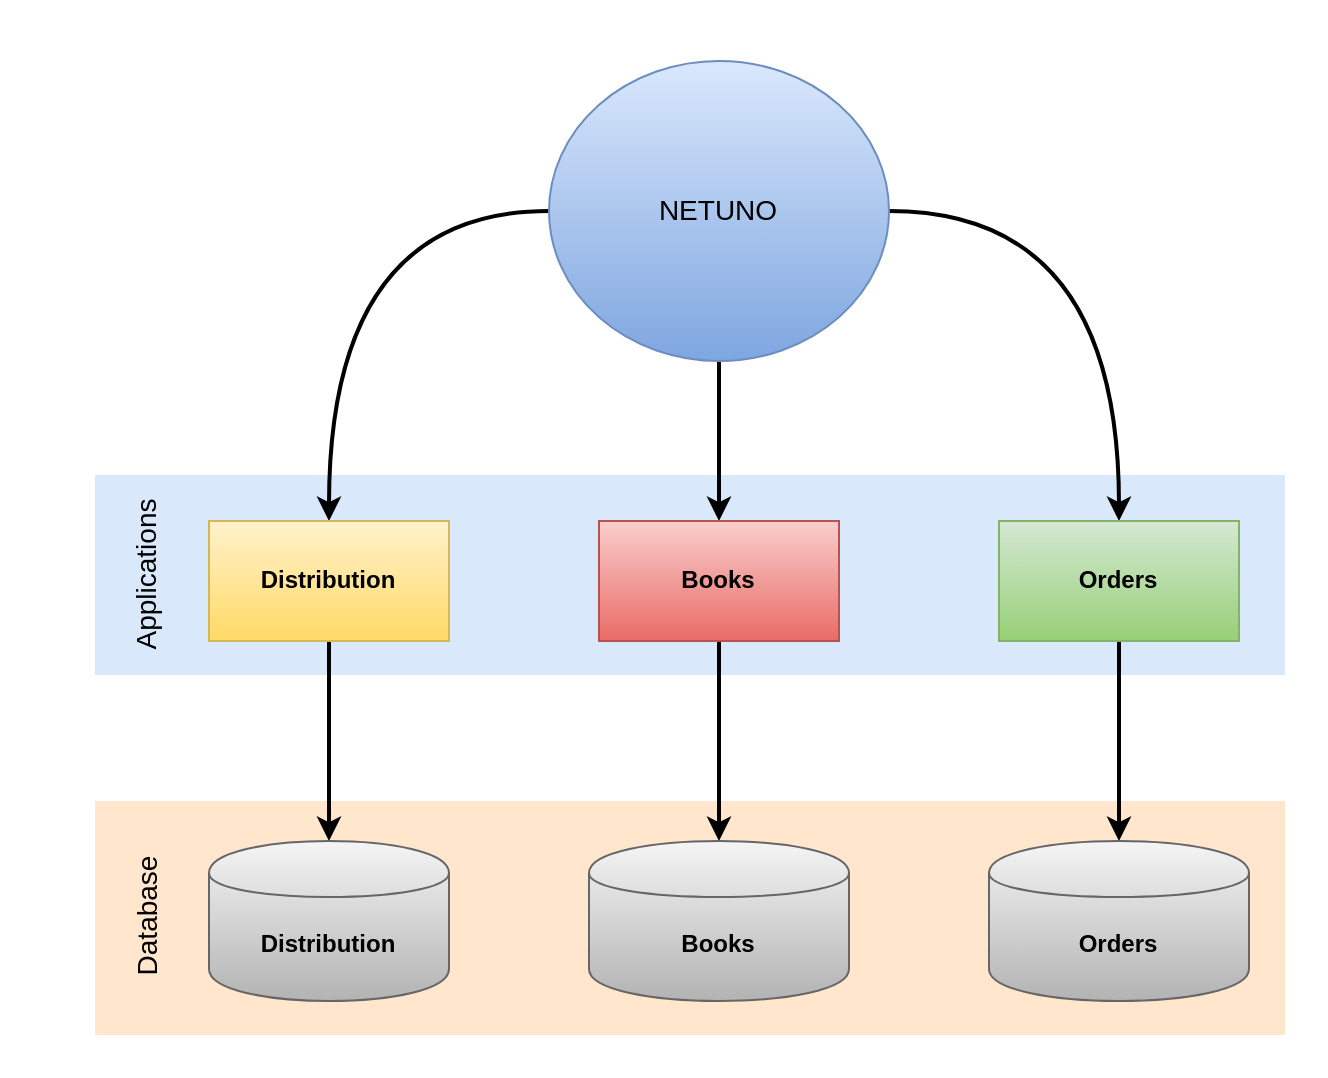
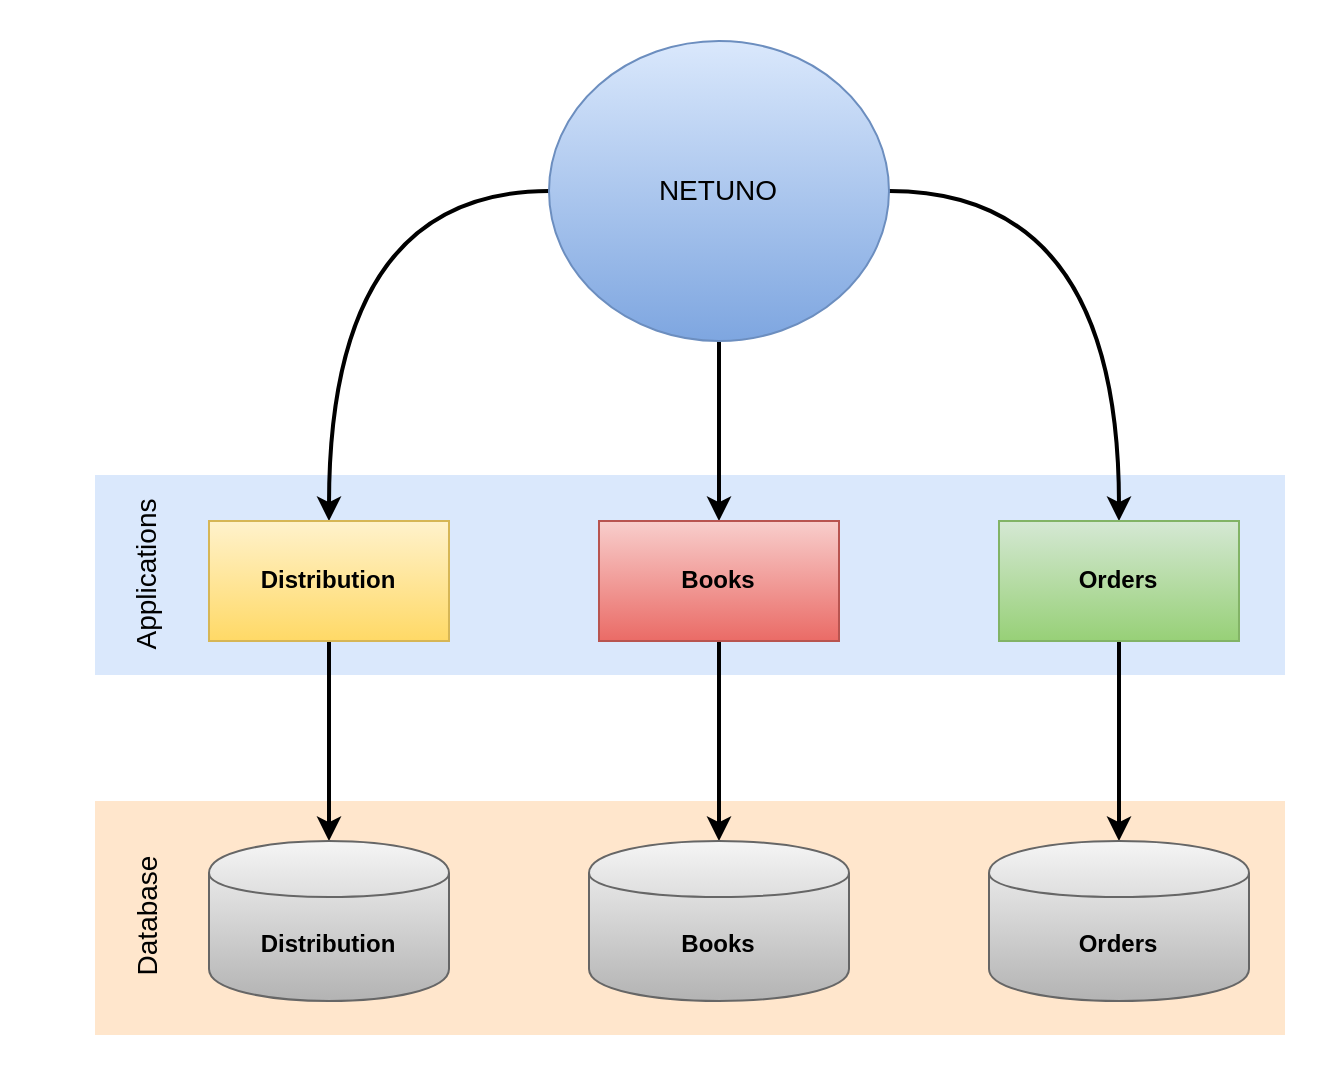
(719, 211) -> (719, 191)
